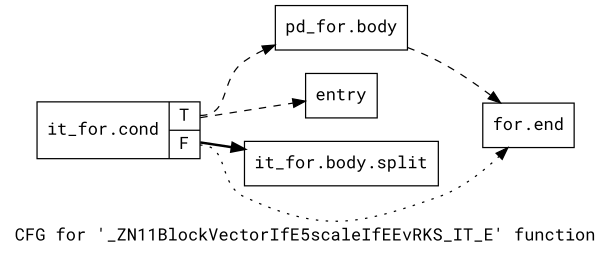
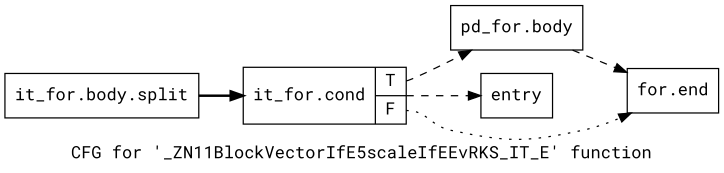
(221, 146) -> (215, 96)
